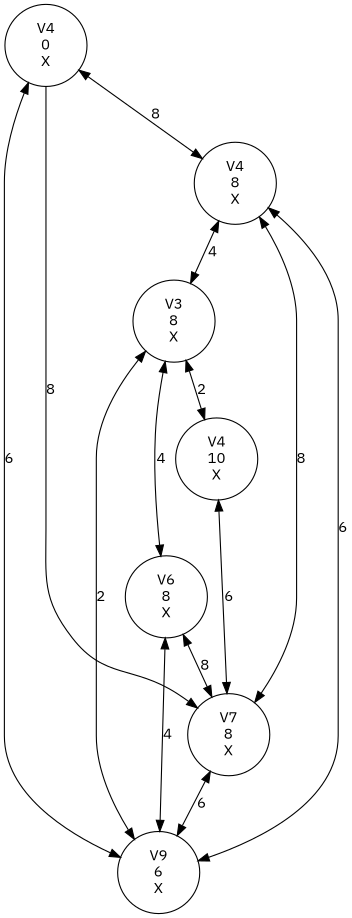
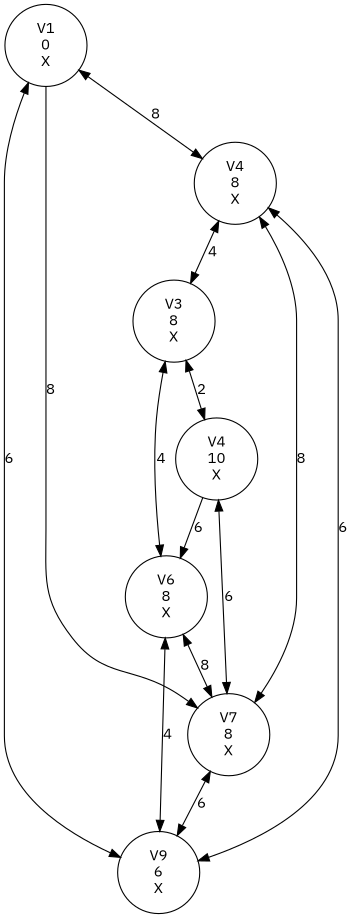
(46, 45) -> (46, 45)
none -> (193, 523)
(96, 593) -> none
